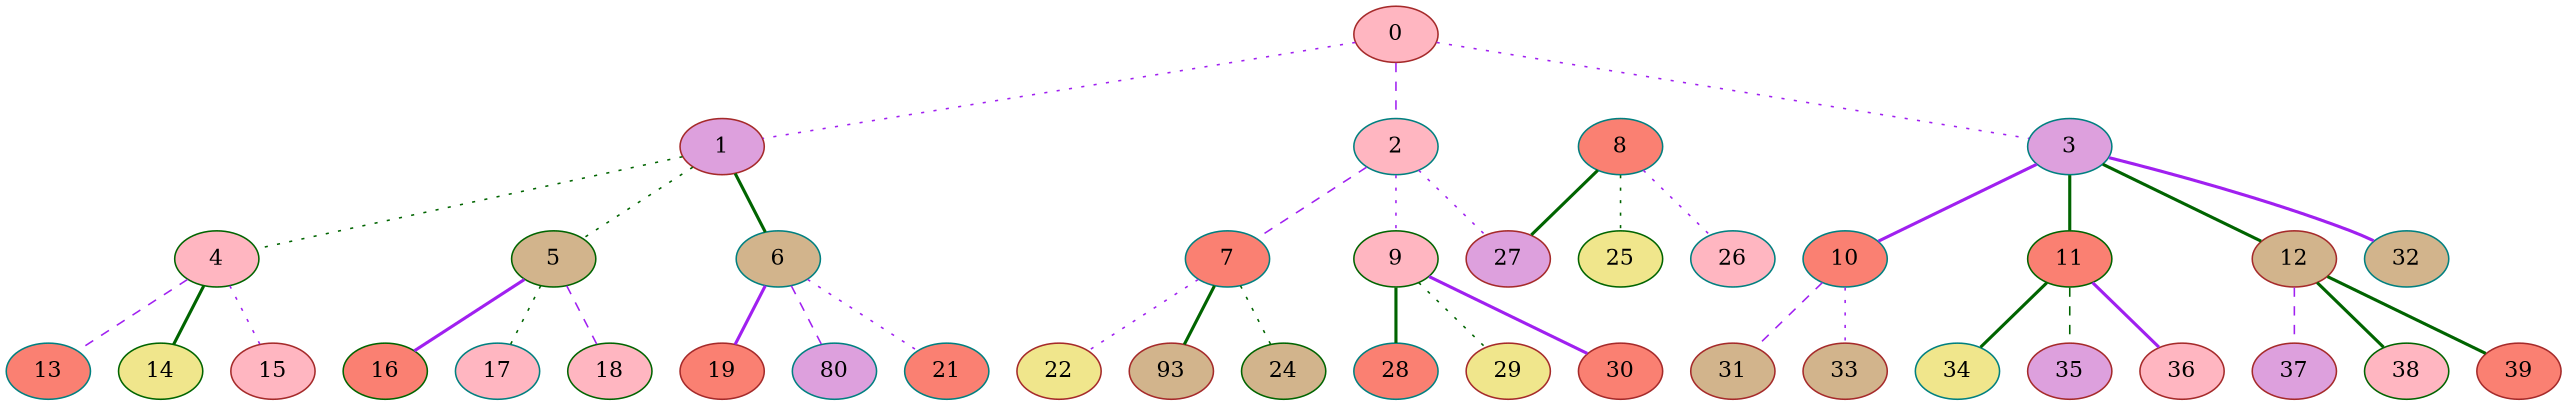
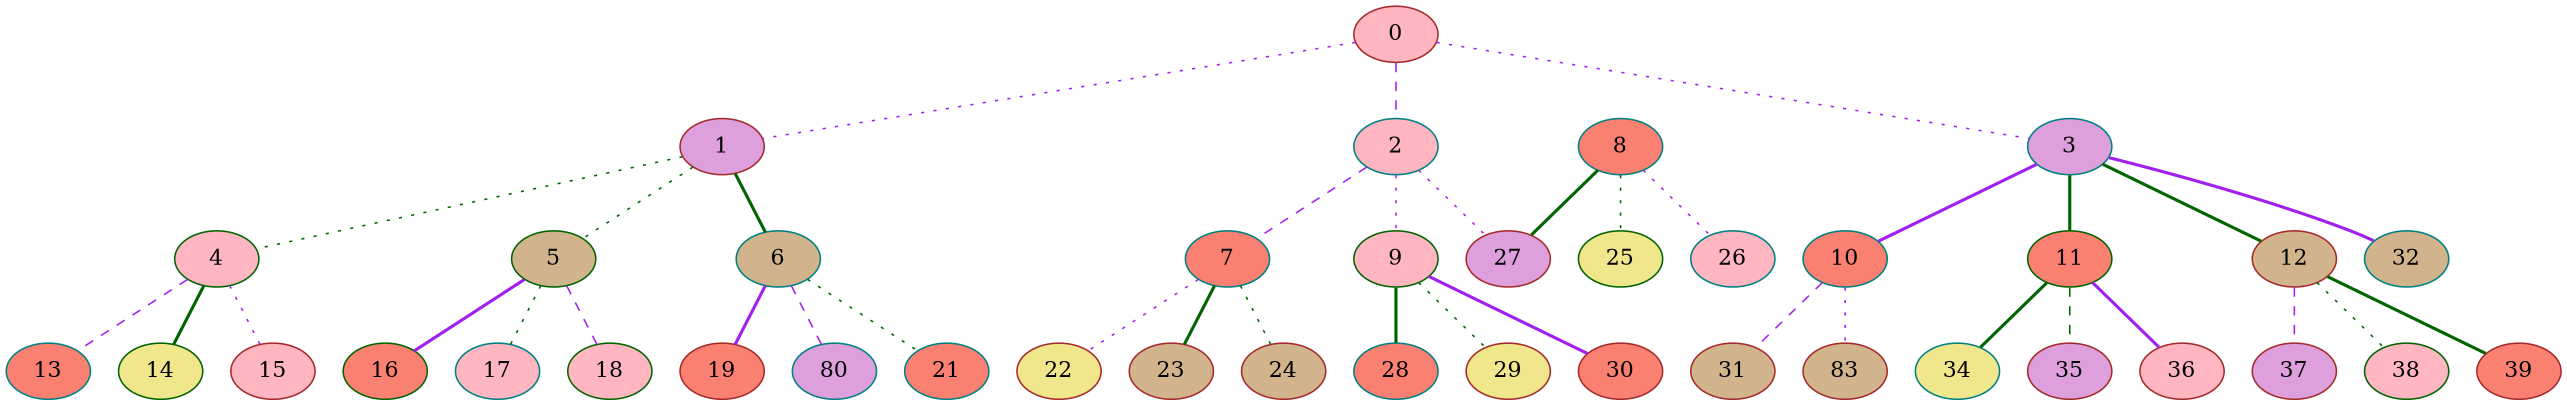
(863, 315) -> (863, 315)
(2350, 315) -> (2350, 315)
(1171, 371) -> (1171, 371)
(1284, 371) -> (1284, 371)
(1845, 371) -> (1845, 371)
